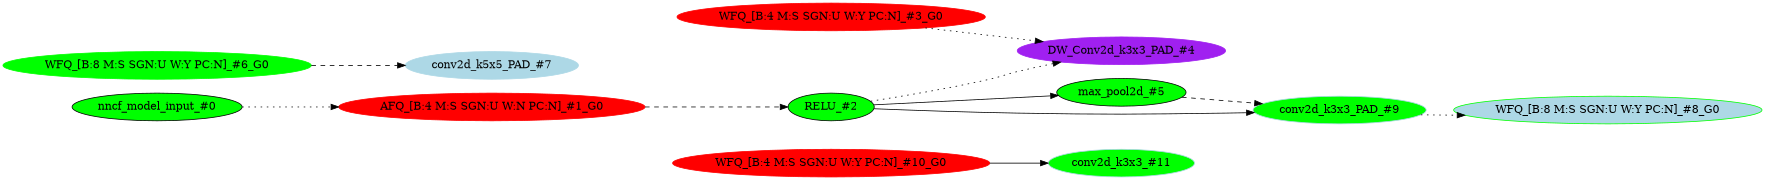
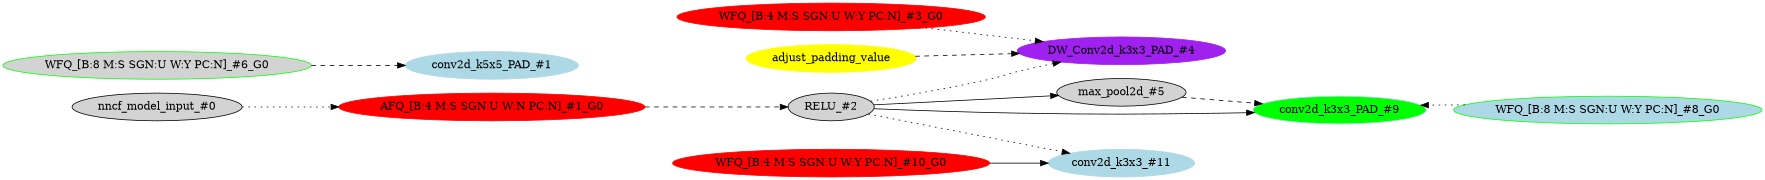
none -> (831, 58)
(157, 65) -> (157, 65)
(492, 65) -> (492, 65)
(1121, 92) -> (1121, 92)
(157, 107) -> (157, 107)
(831, 107) -> (831, 107)
(1439, 115) -> (1447, 105)
none -> (965, 133)
(1121, 163) -> (1121, 163)
